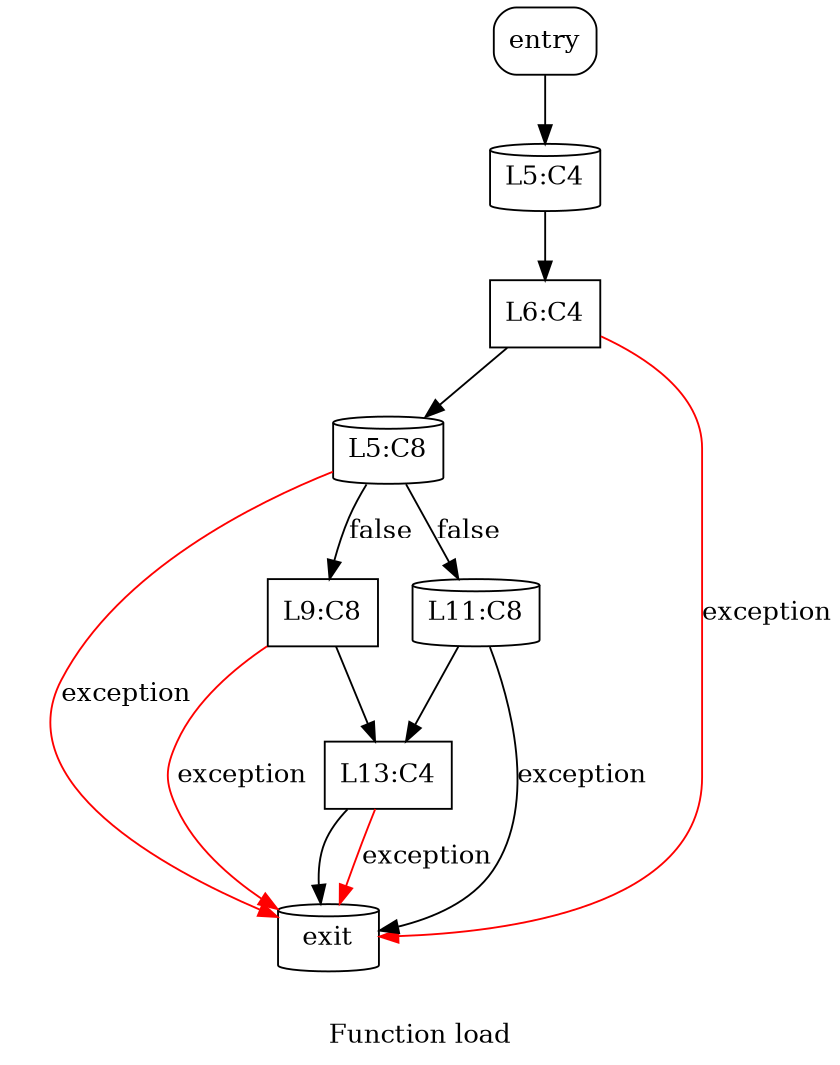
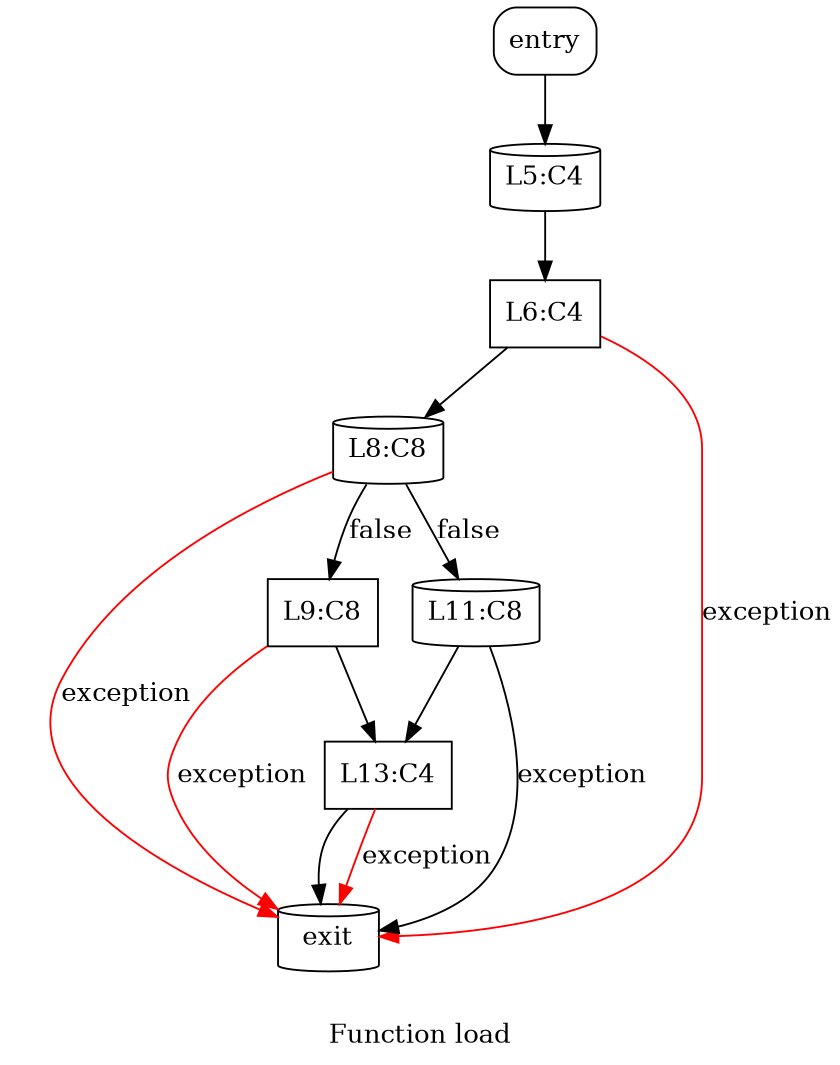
(388, 450) -> (388, 450)
